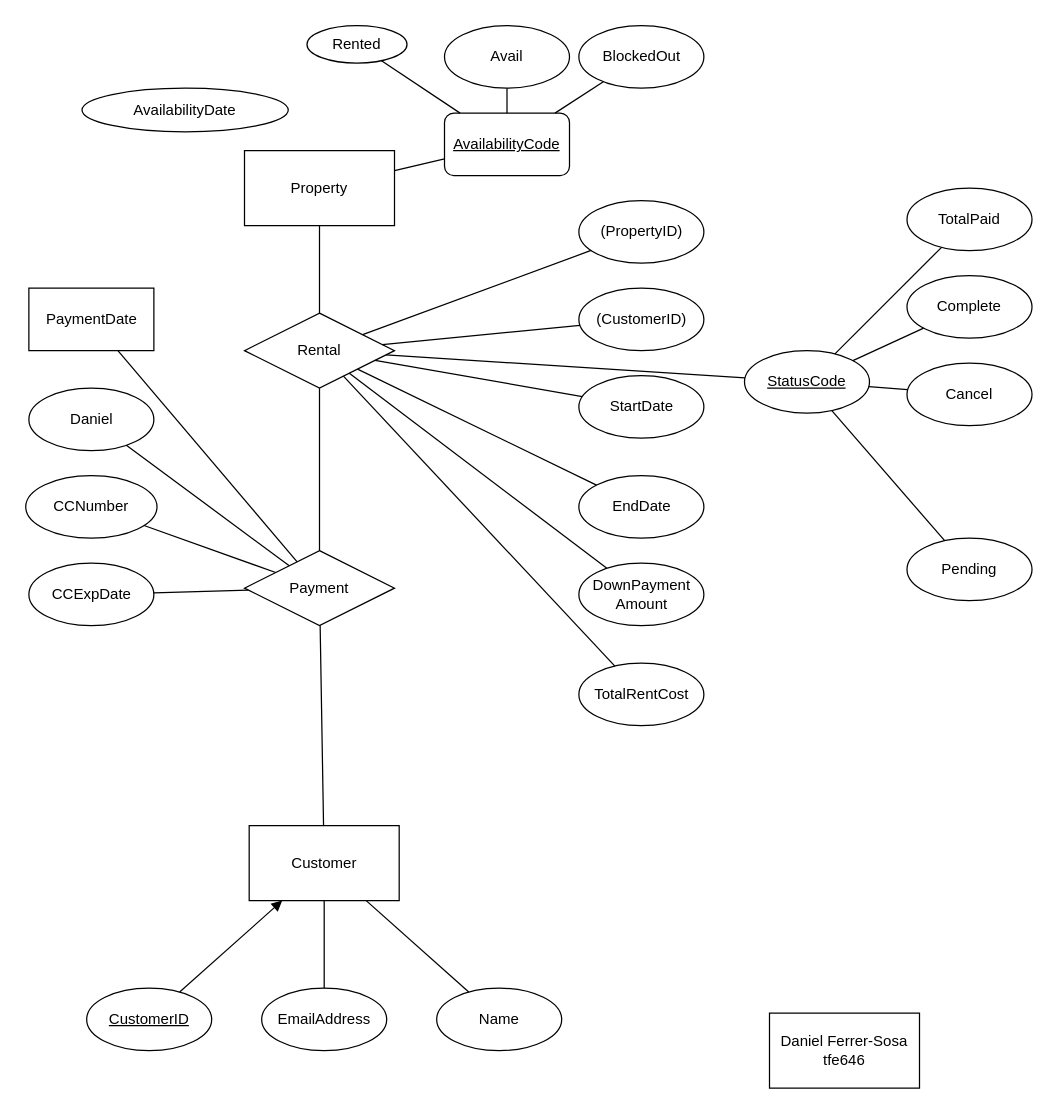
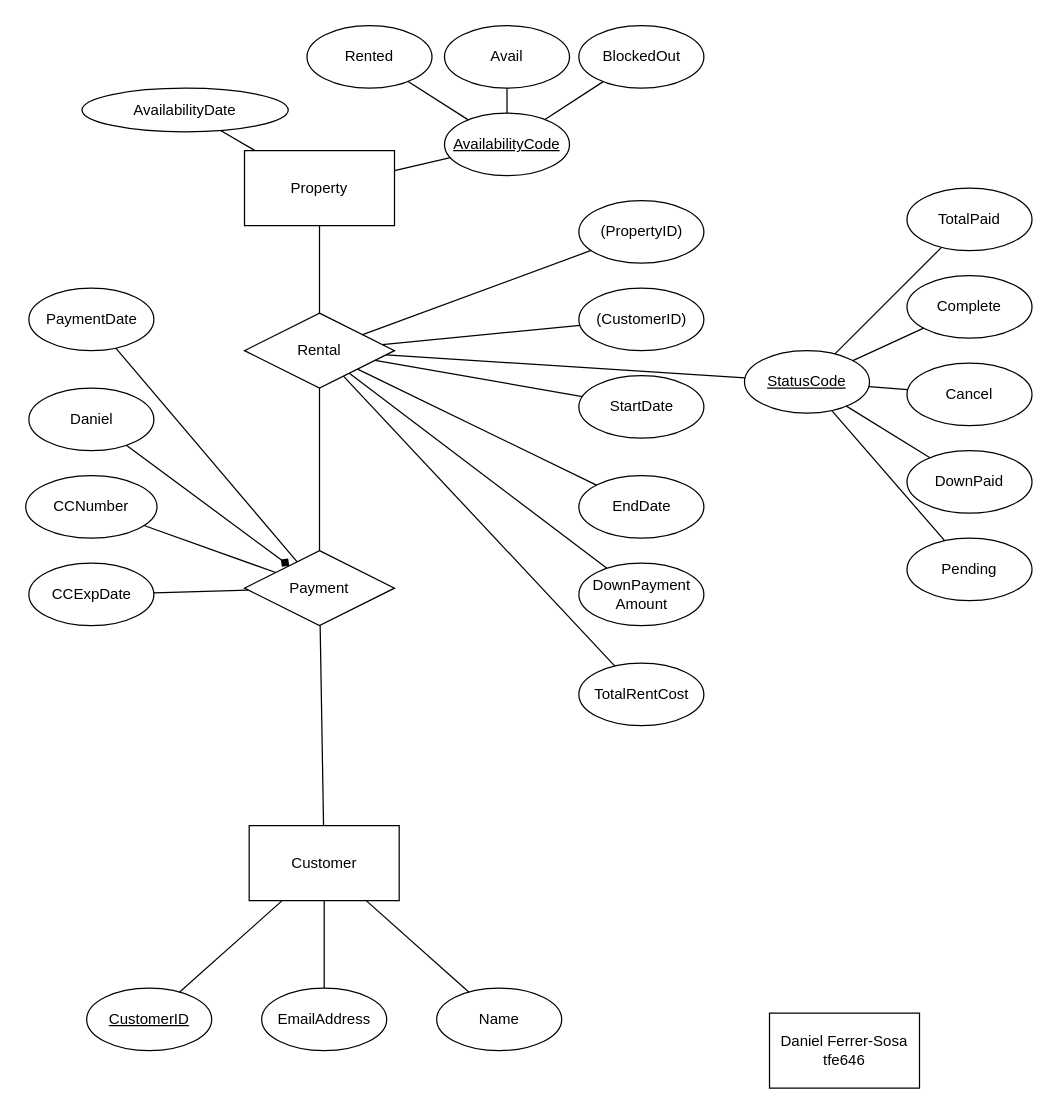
(357, 44) -> (369, 57)
none -> (238, 141)
(507, 144) -> (507, 144)
(91, 319) -> (91, 319)
none -> (888, 432)
none -> (969, 482)
(284, 562) -> (281, 559)
(274, 908) -> (278, 905)
